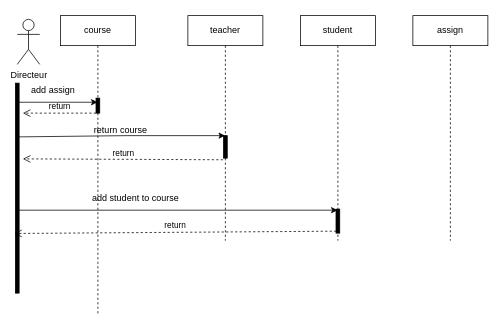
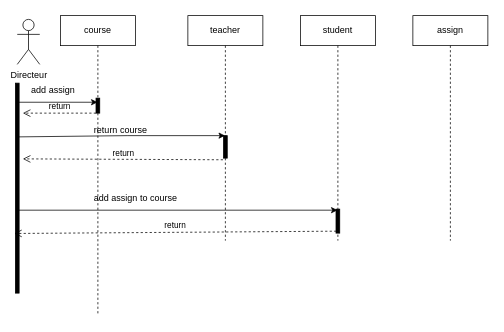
(136, 198) -> (136, 198)
